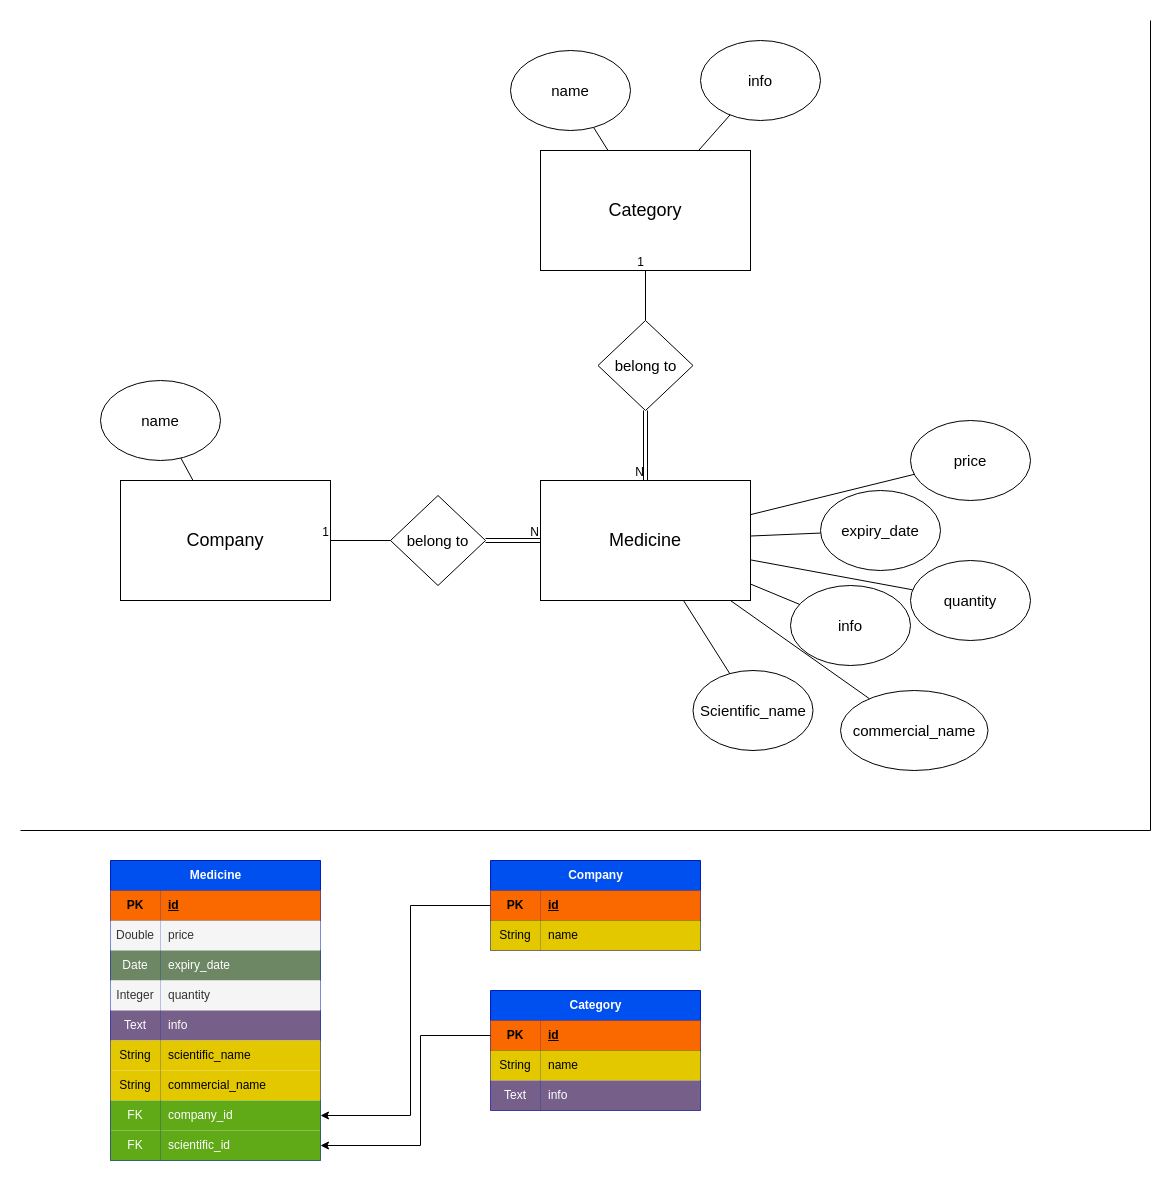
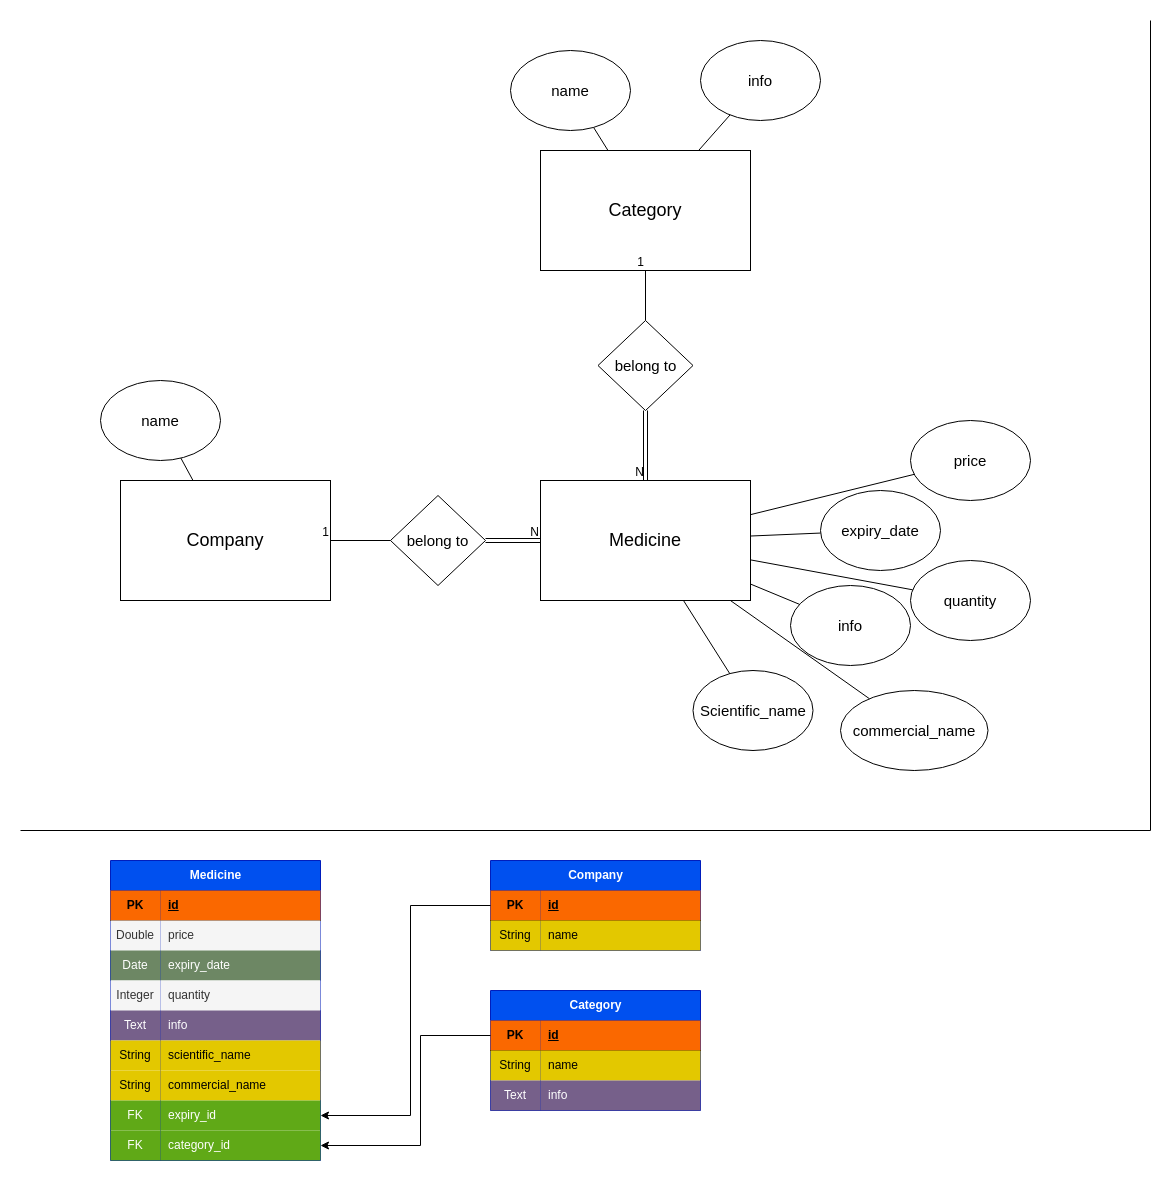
(201, 1116) -> (196, 1116)
(206, 1146) -> (204, 1146)
